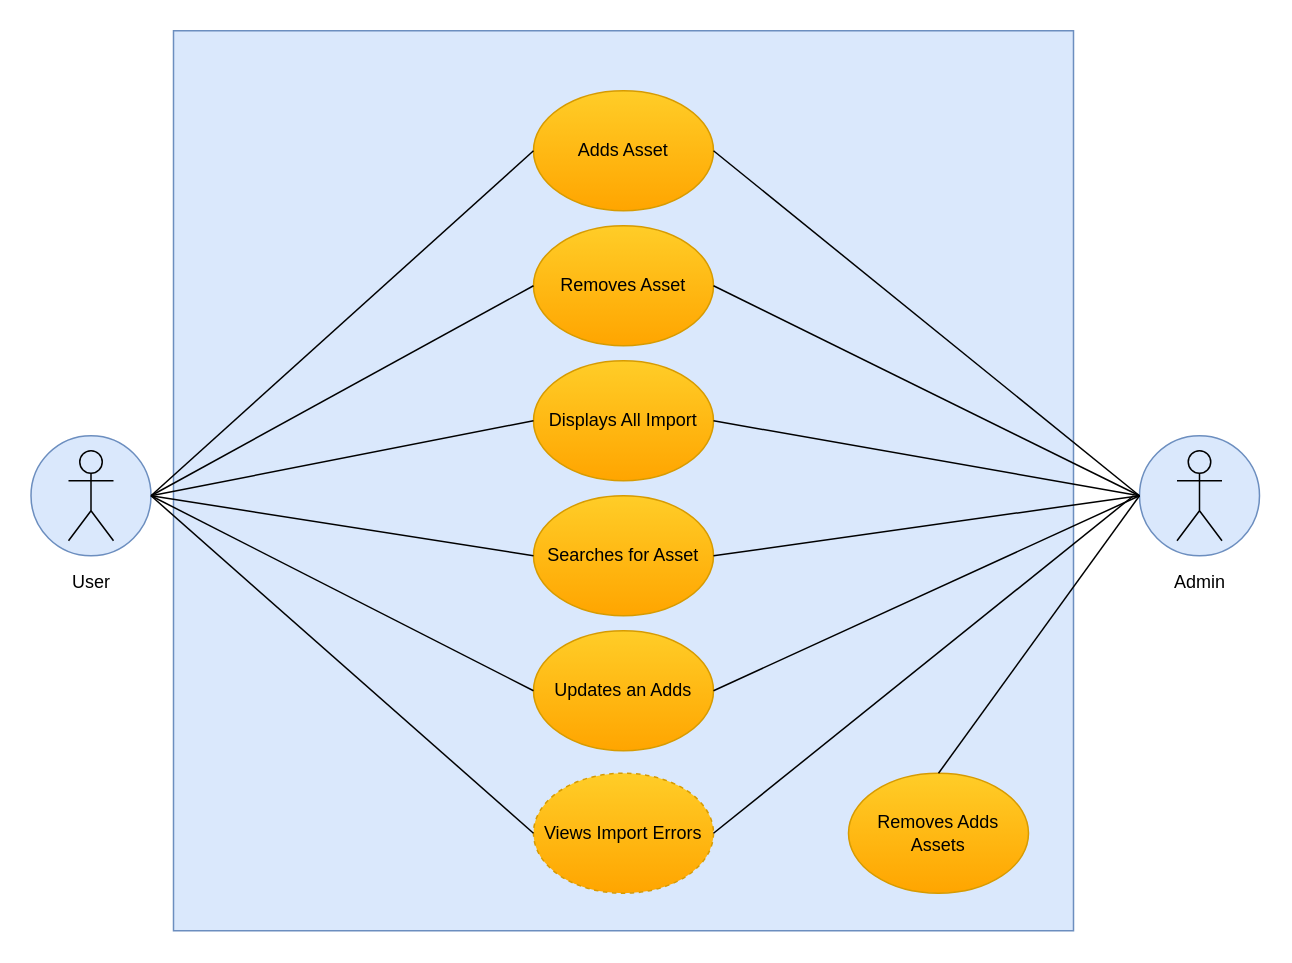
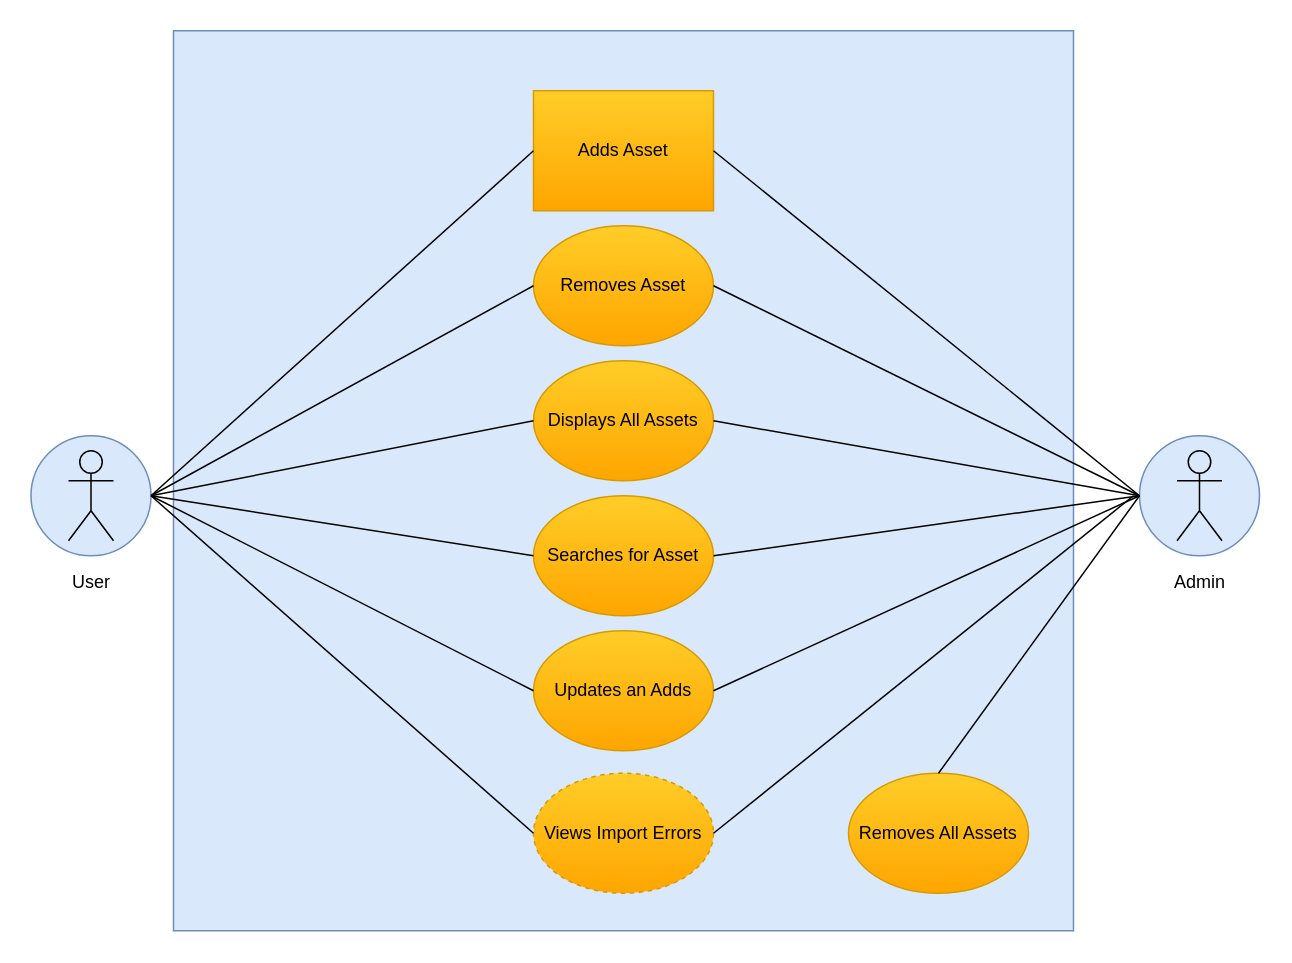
(623, 151) -> (623, 151)
(623, 421) -> (623, 421)
(938, 833) -> (938, 833)
